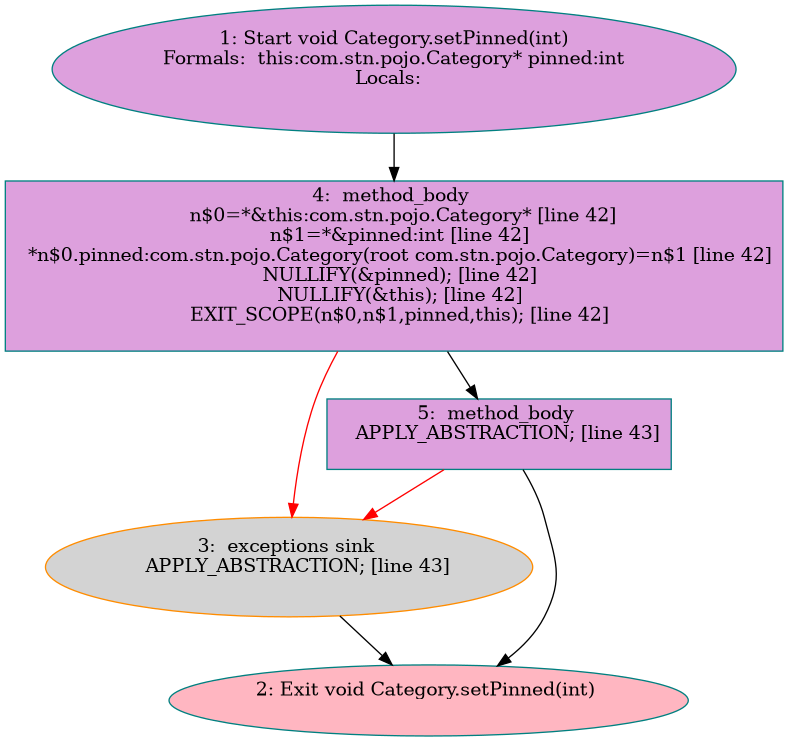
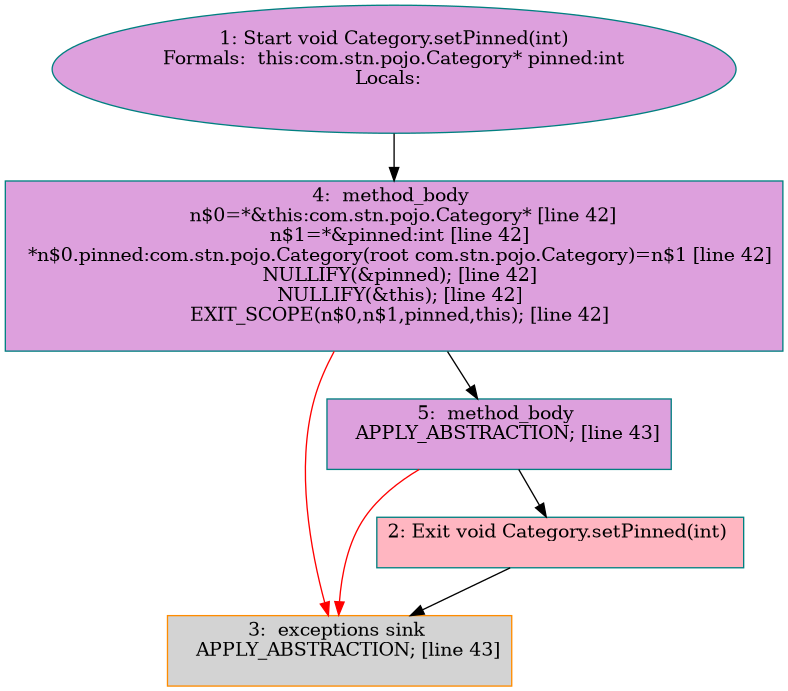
(289, 567) -> (340, 651)
(361, 636) -> (466, 589)
(429, 700) -> (560, 543)
